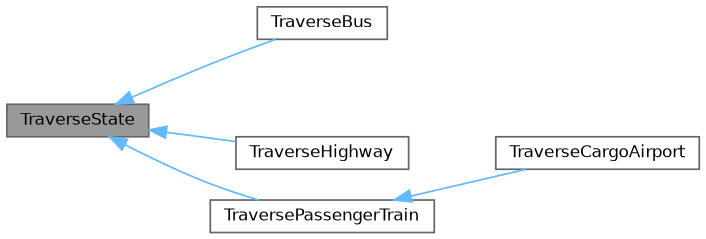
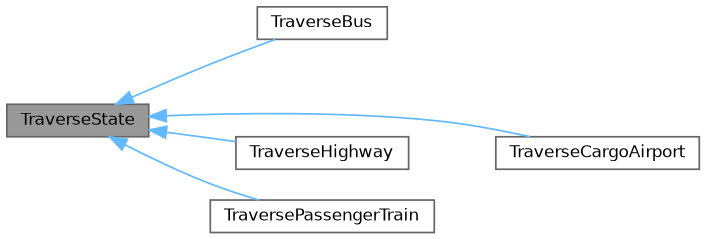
(468, 183) -> (349, 115)
